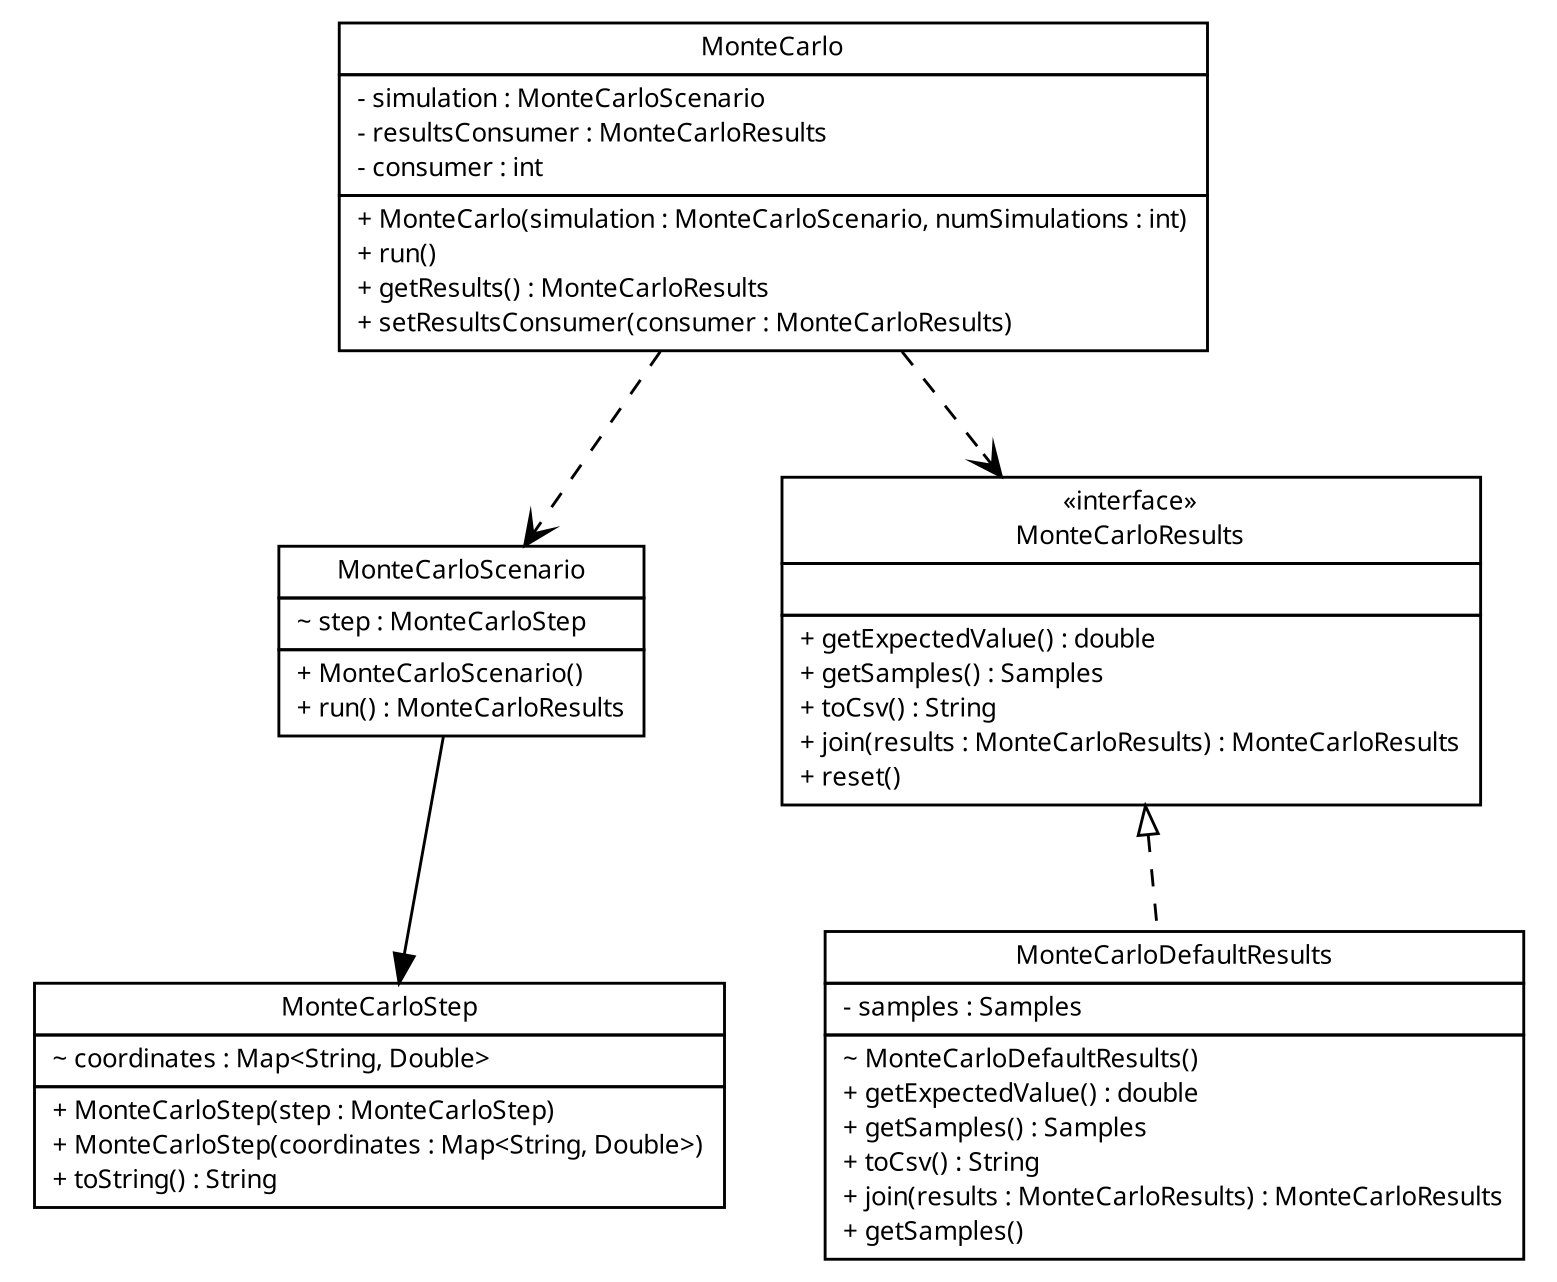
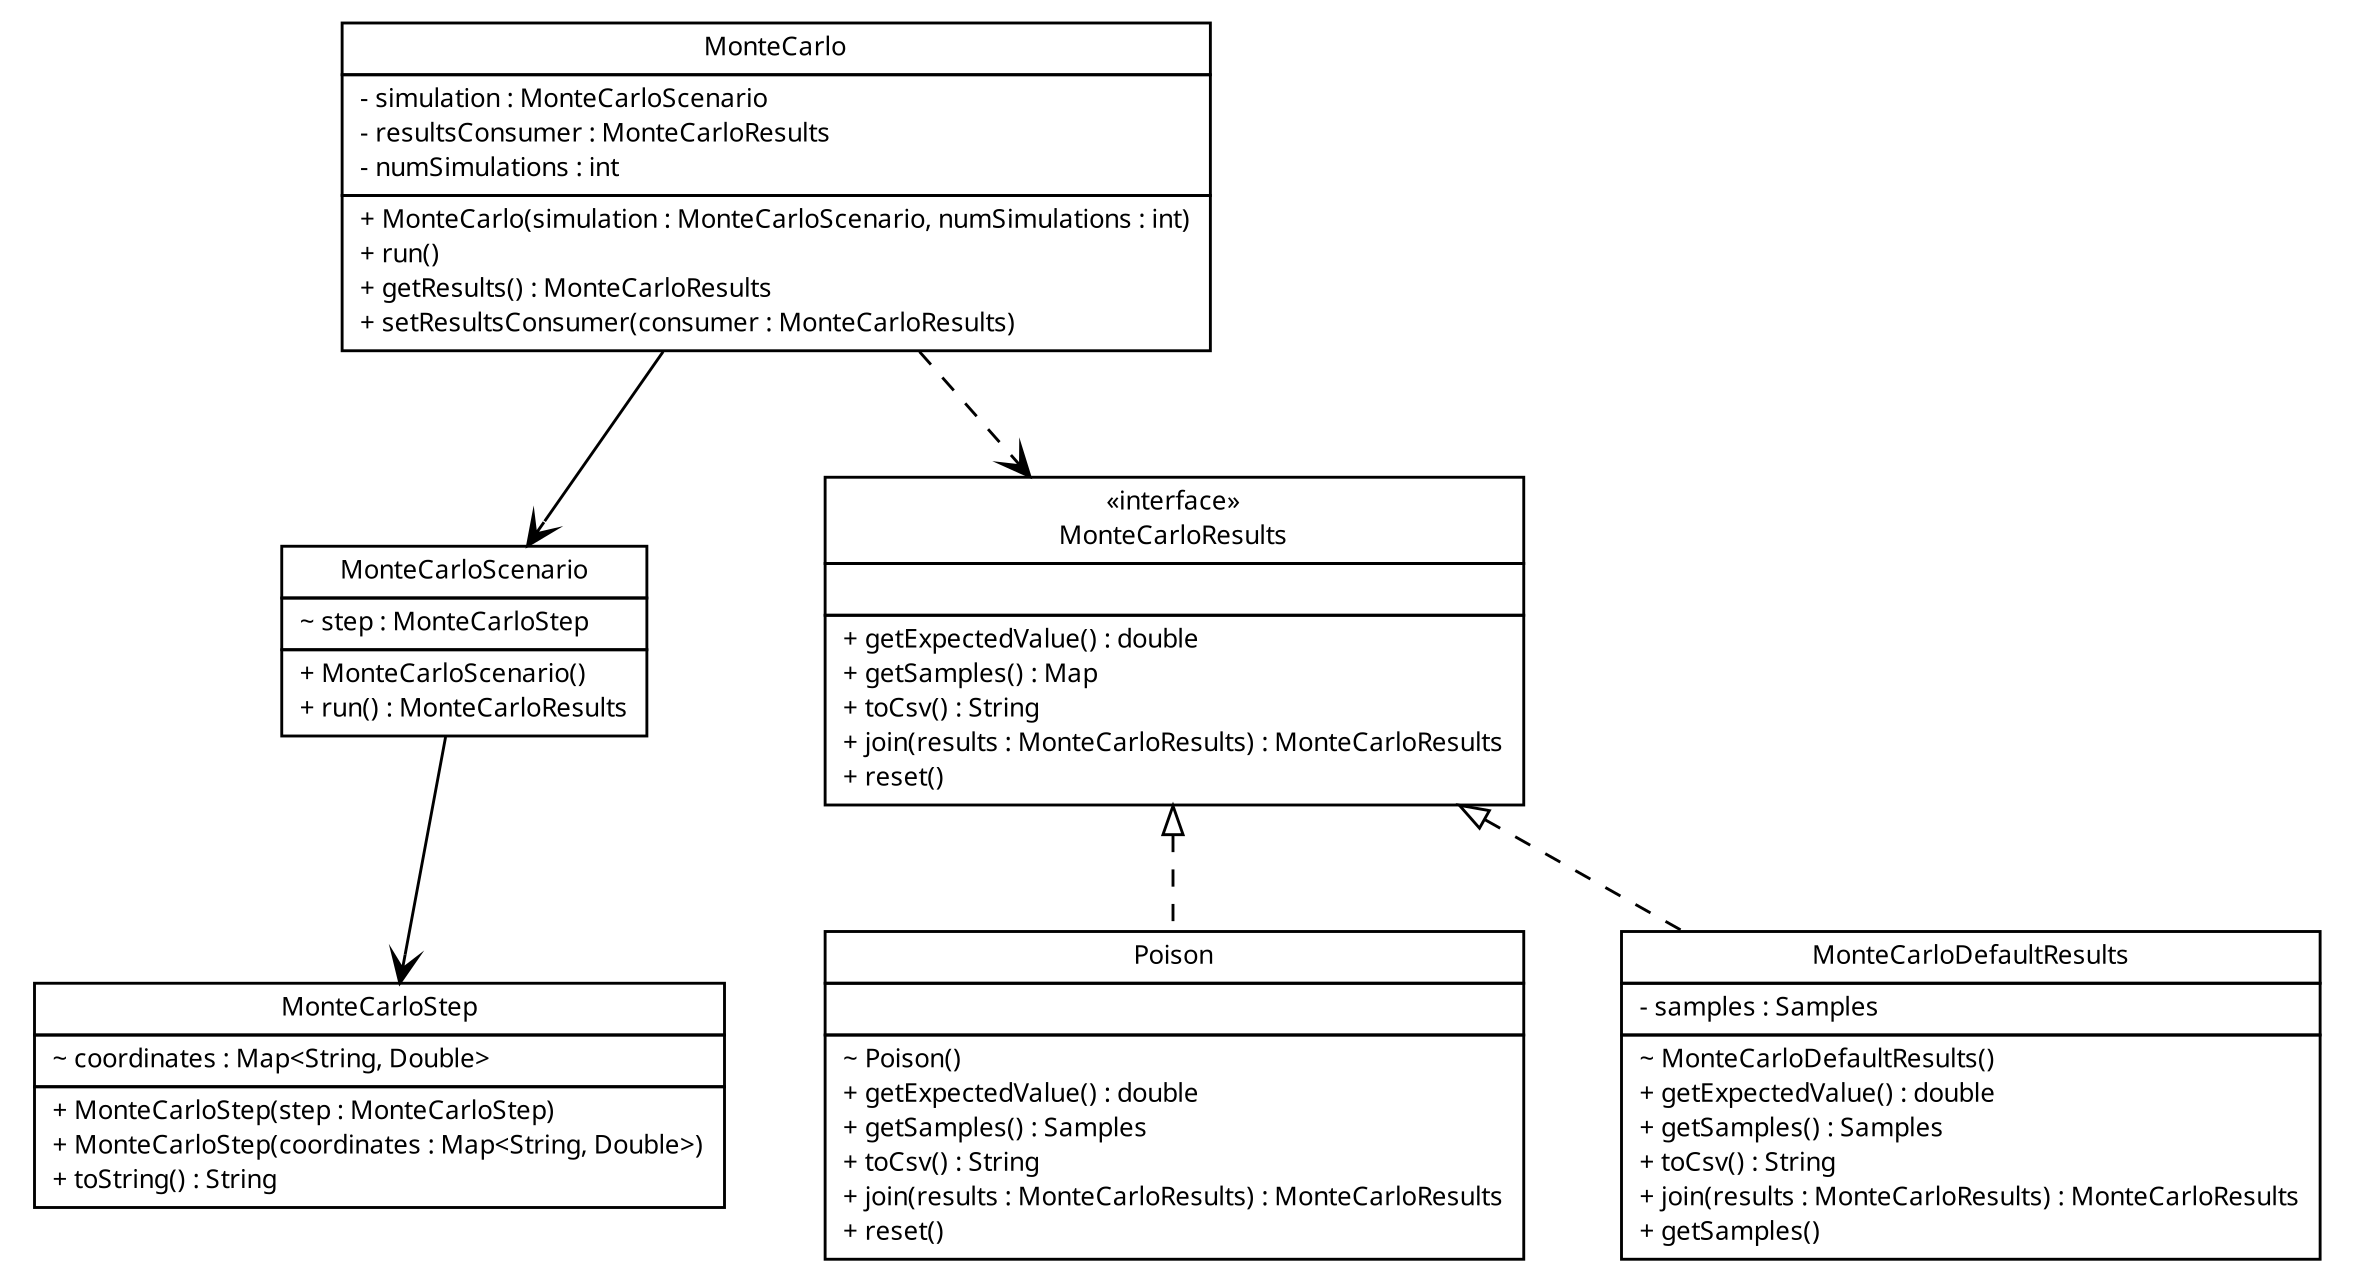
(451, 168) -> (490, 168)
(601, 436) -> (604, 436)
(953, 674) -> (972, 674)
(424, 846) -> (425, 846)
none -> (1173, 1095)
